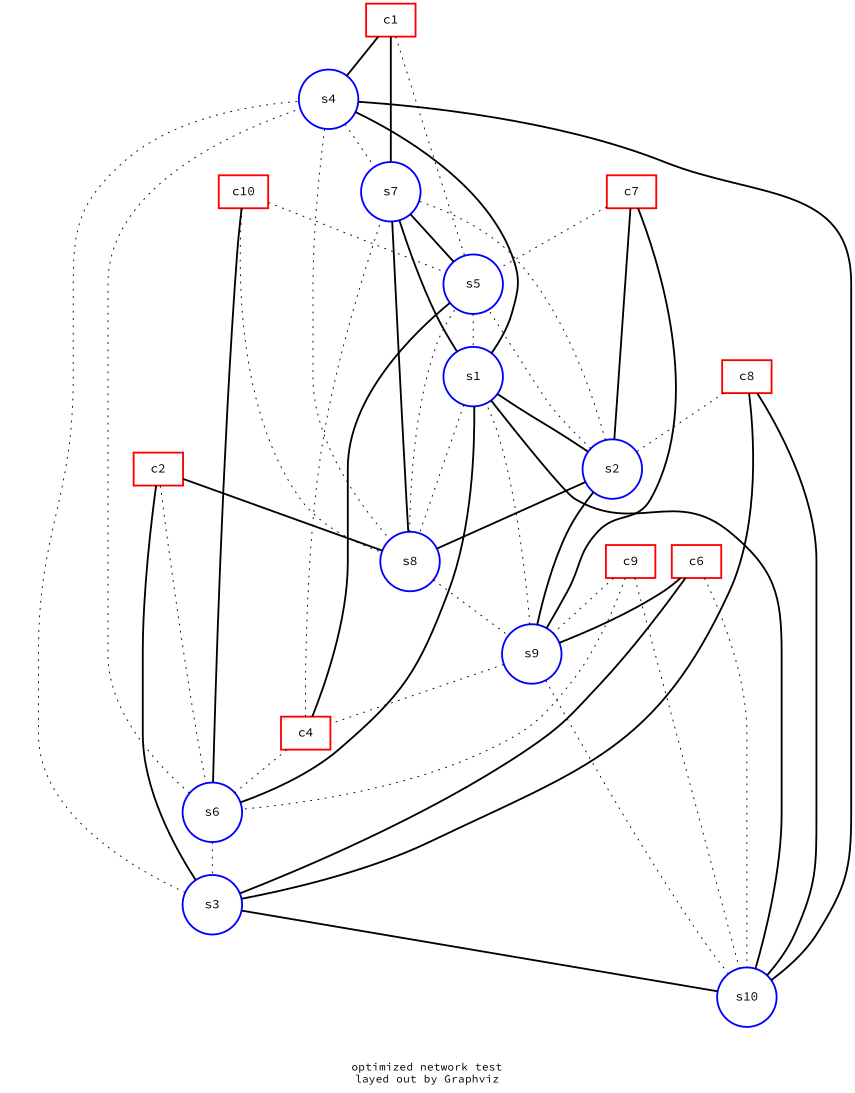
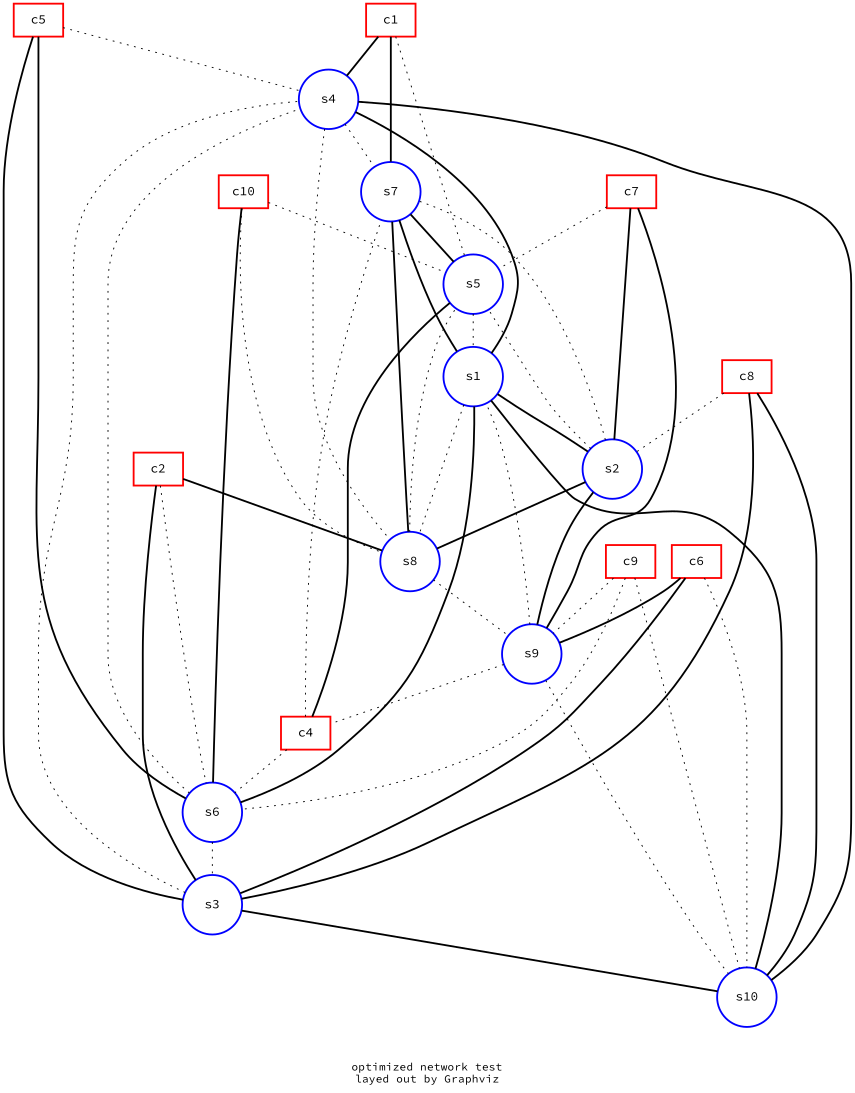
none -> (38, 20)
